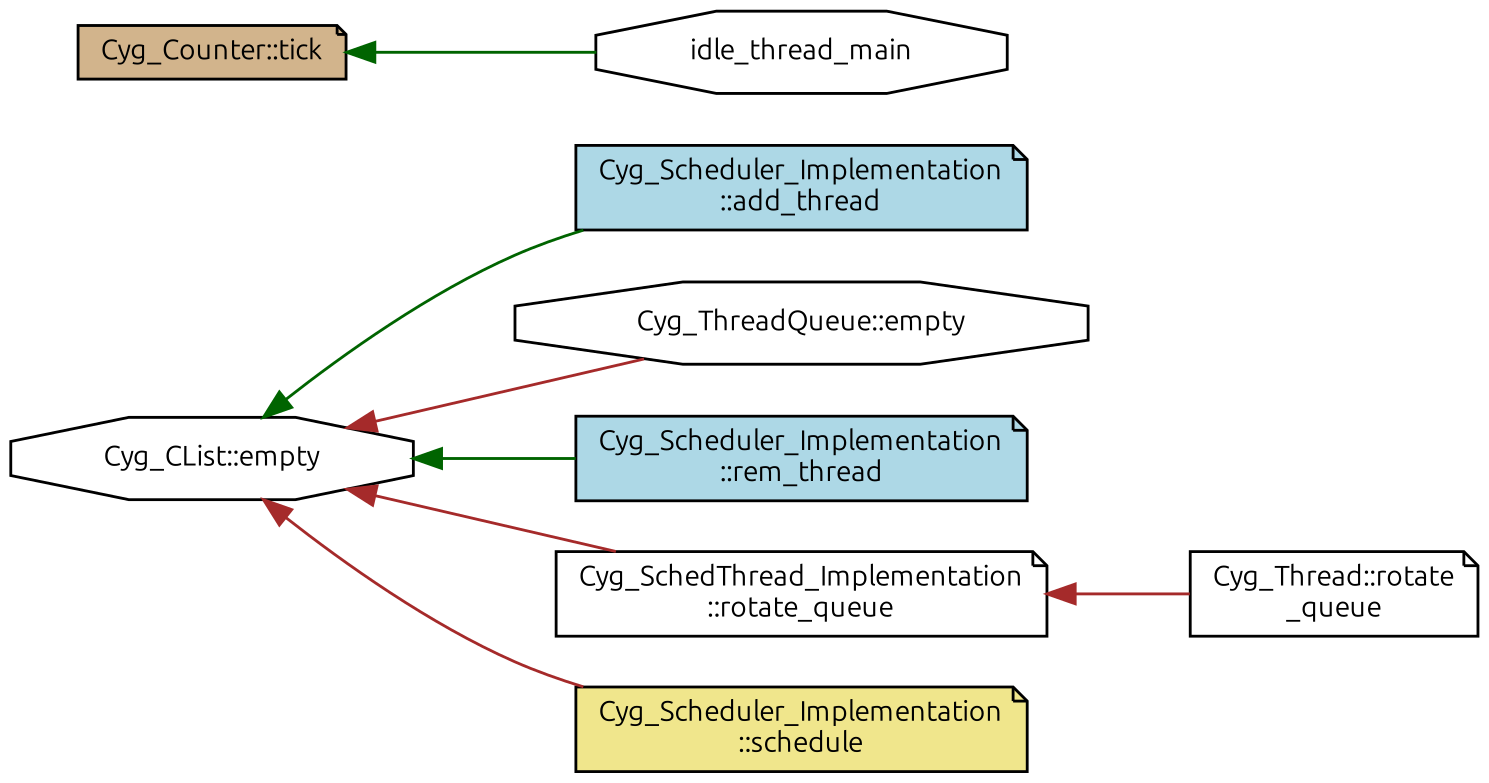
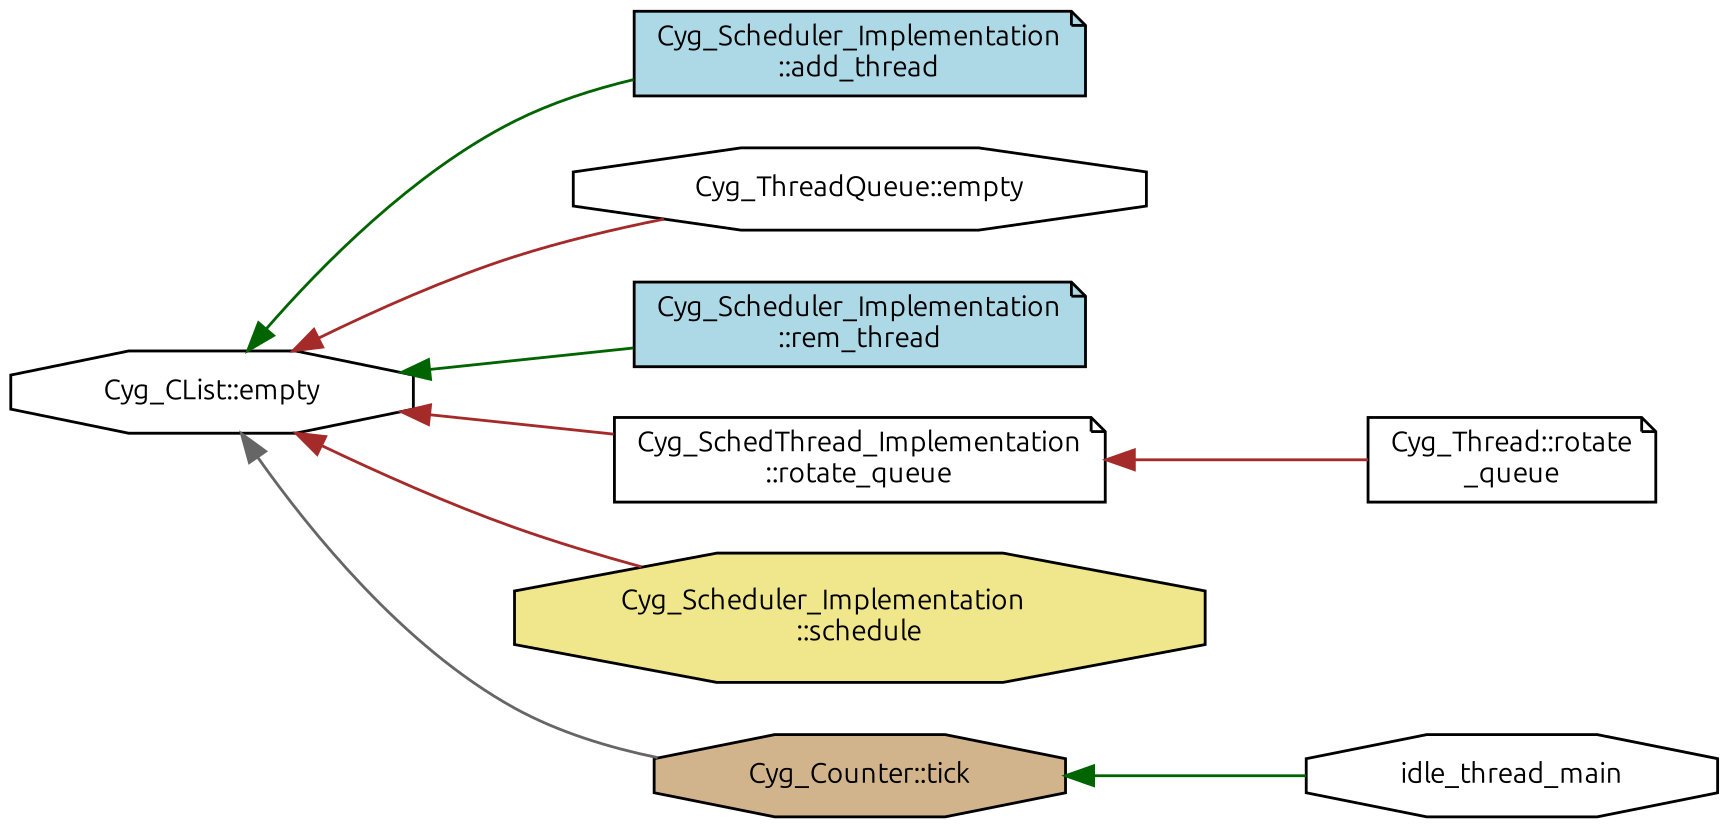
(212, 52) -> (860, 776)
none -> (429, 648)
(802, 729) -> (860, 618)
